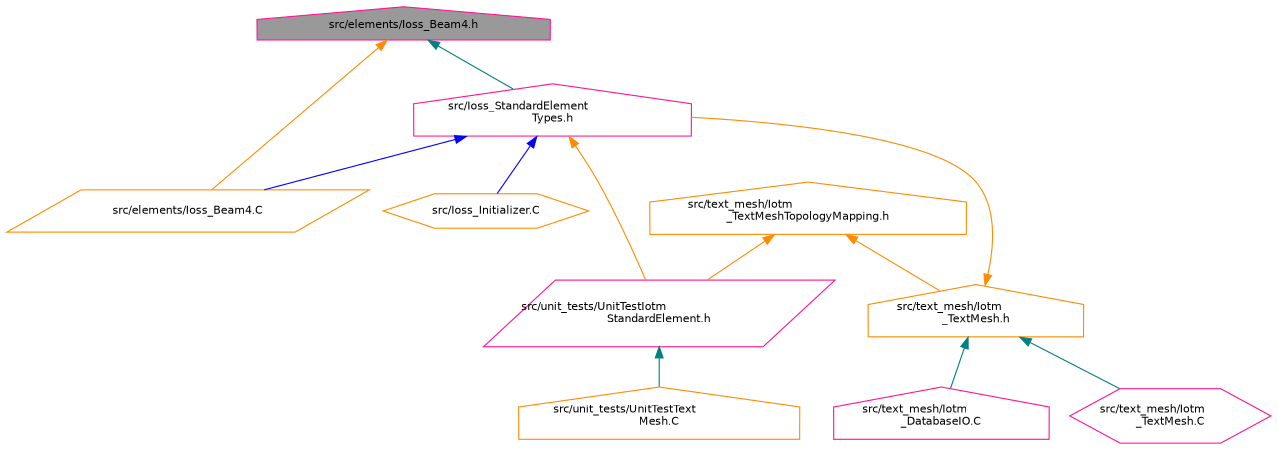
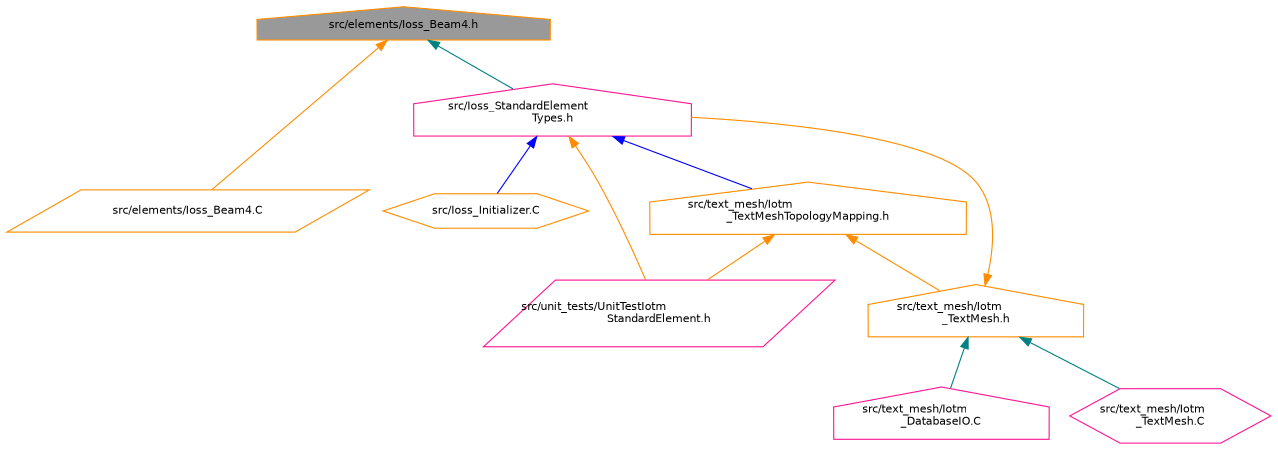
(404, 25) -> (404, 25)
(360, 165) -> (688, 165)
(659, 416) -> none
